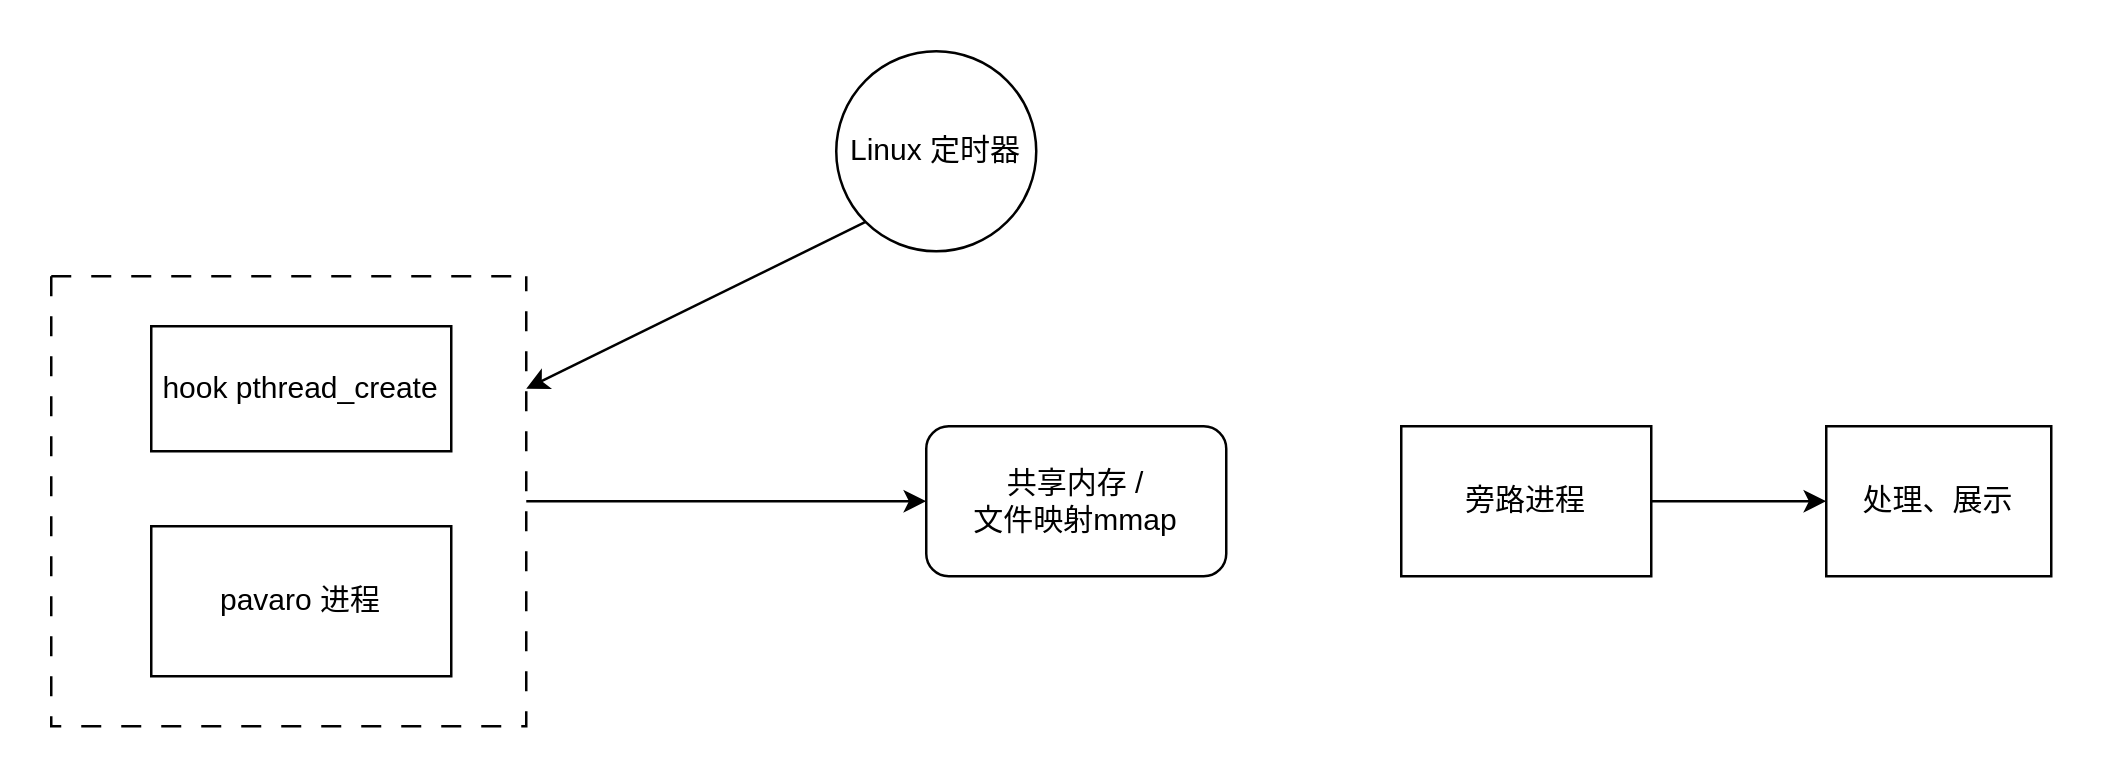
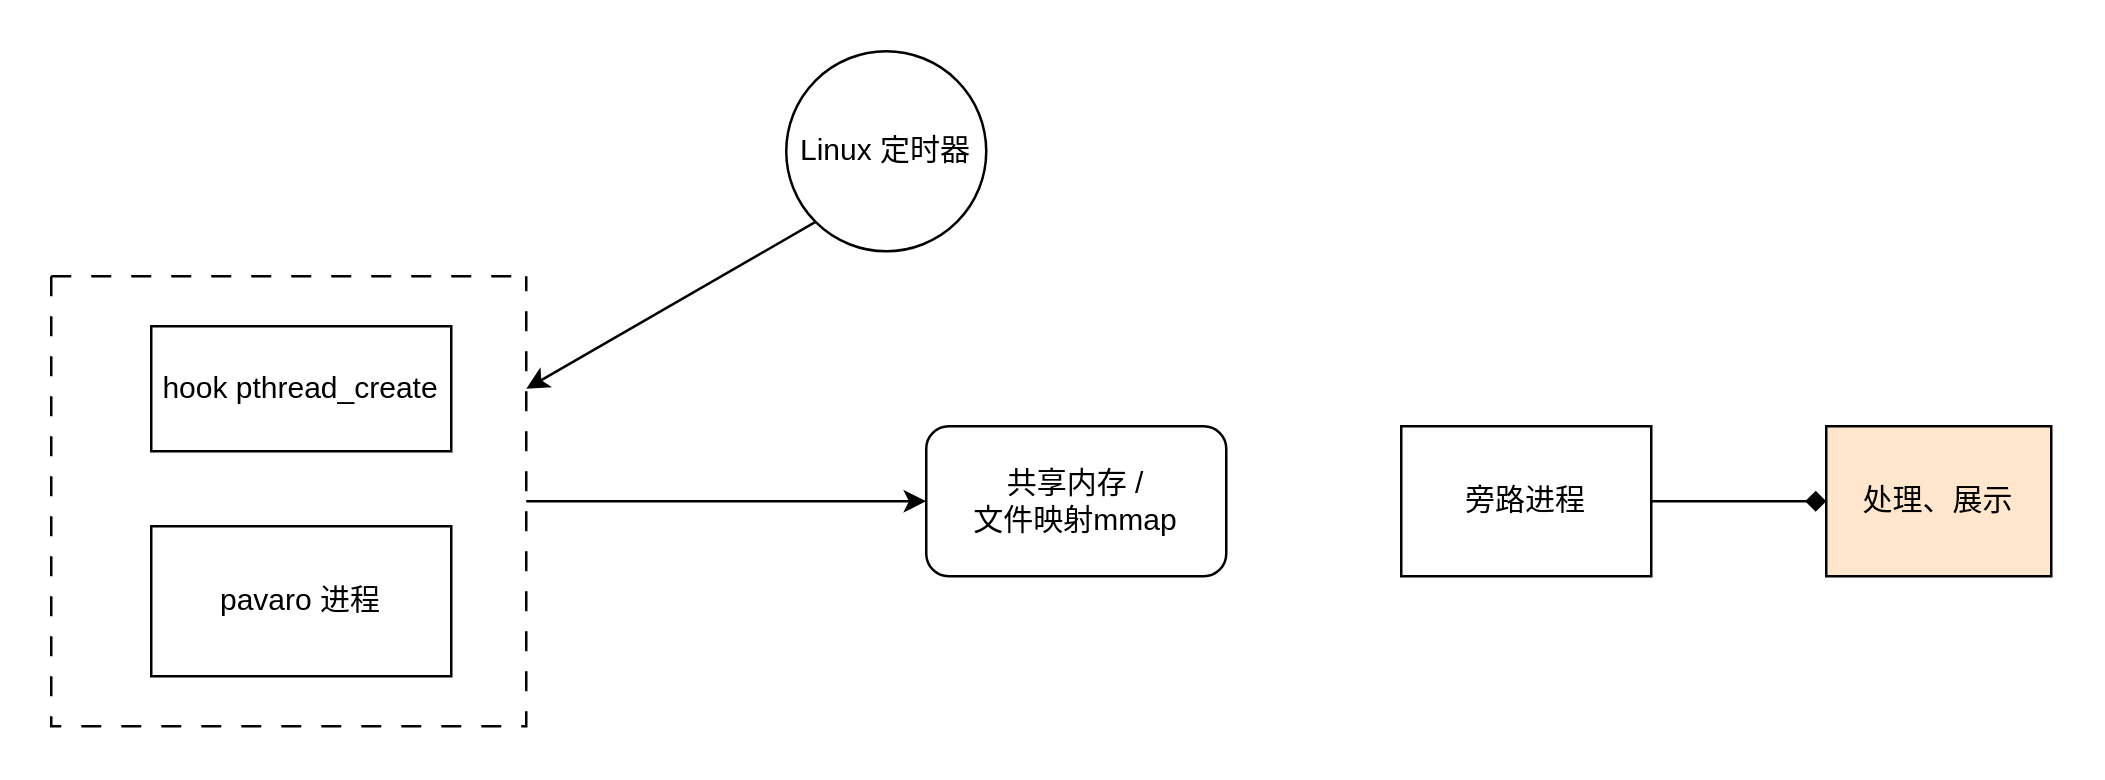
(936, 151) -> (886, 151)
(1807, 501) -> (1806, 501)
(1939, 501) -> (1939, 501)
